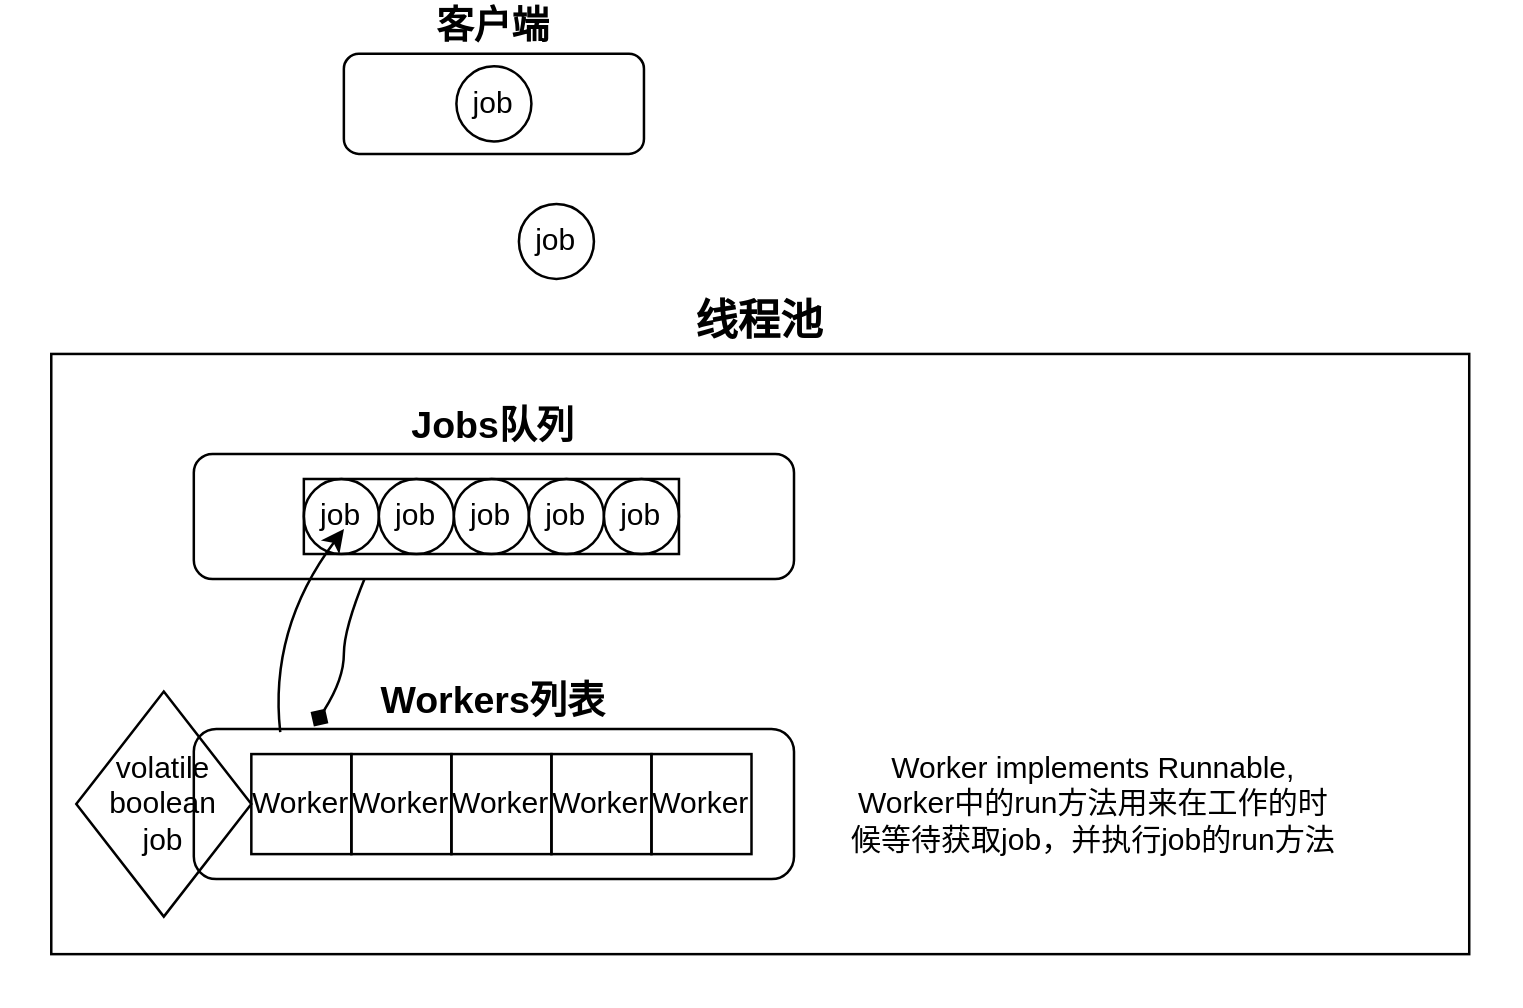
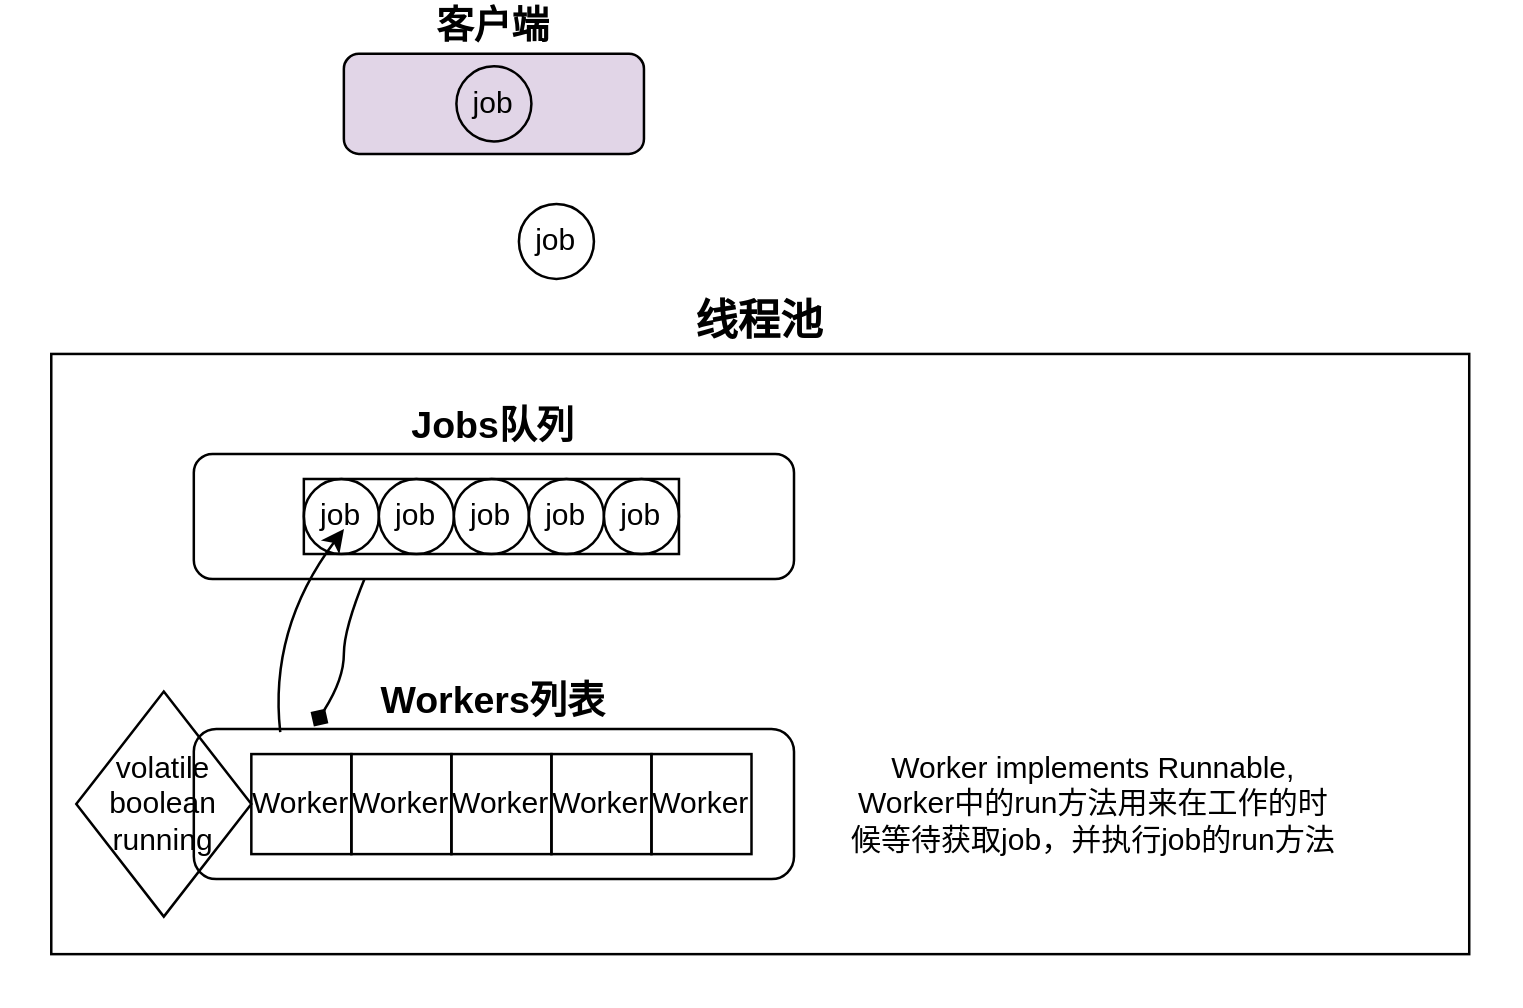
(494, 104) -> (494, 104)
(164, 804) -> (164, 804)
